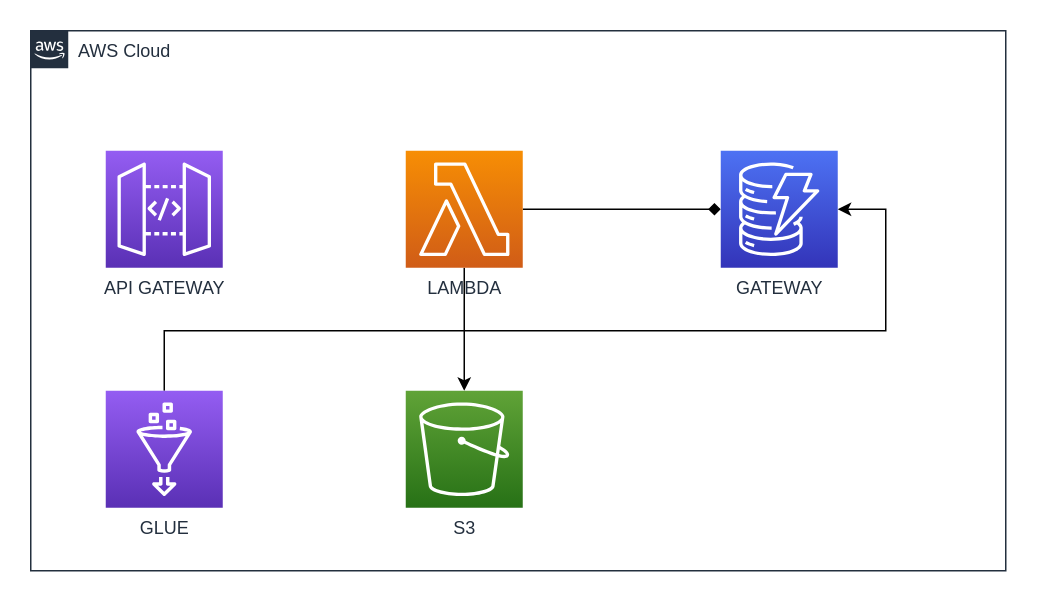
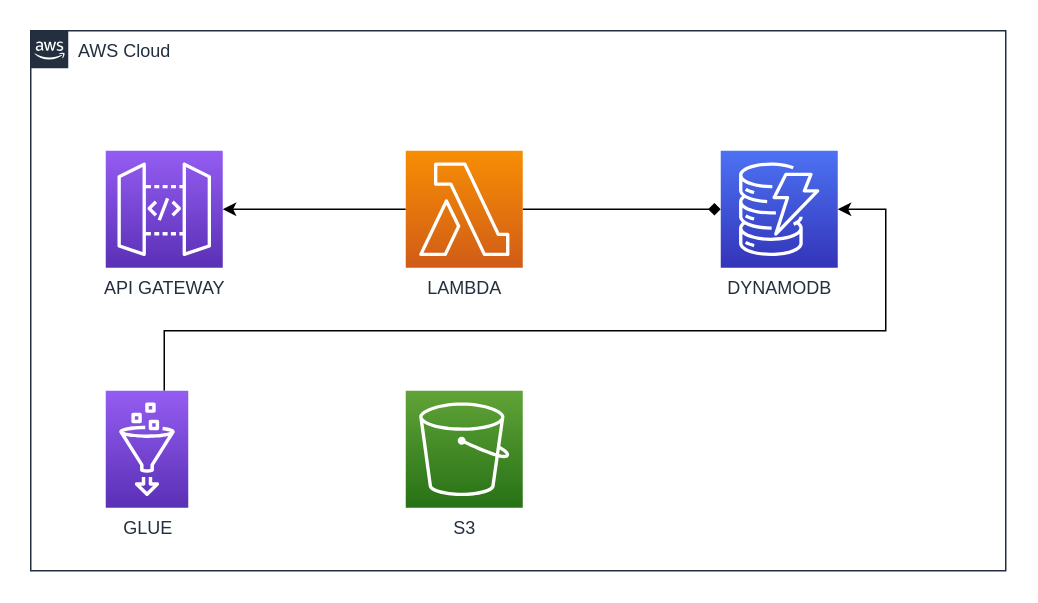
(780, 289) -> (780, 289)
(464, 324) -> (320, 209)
(164, 449) -> (147, 449)
